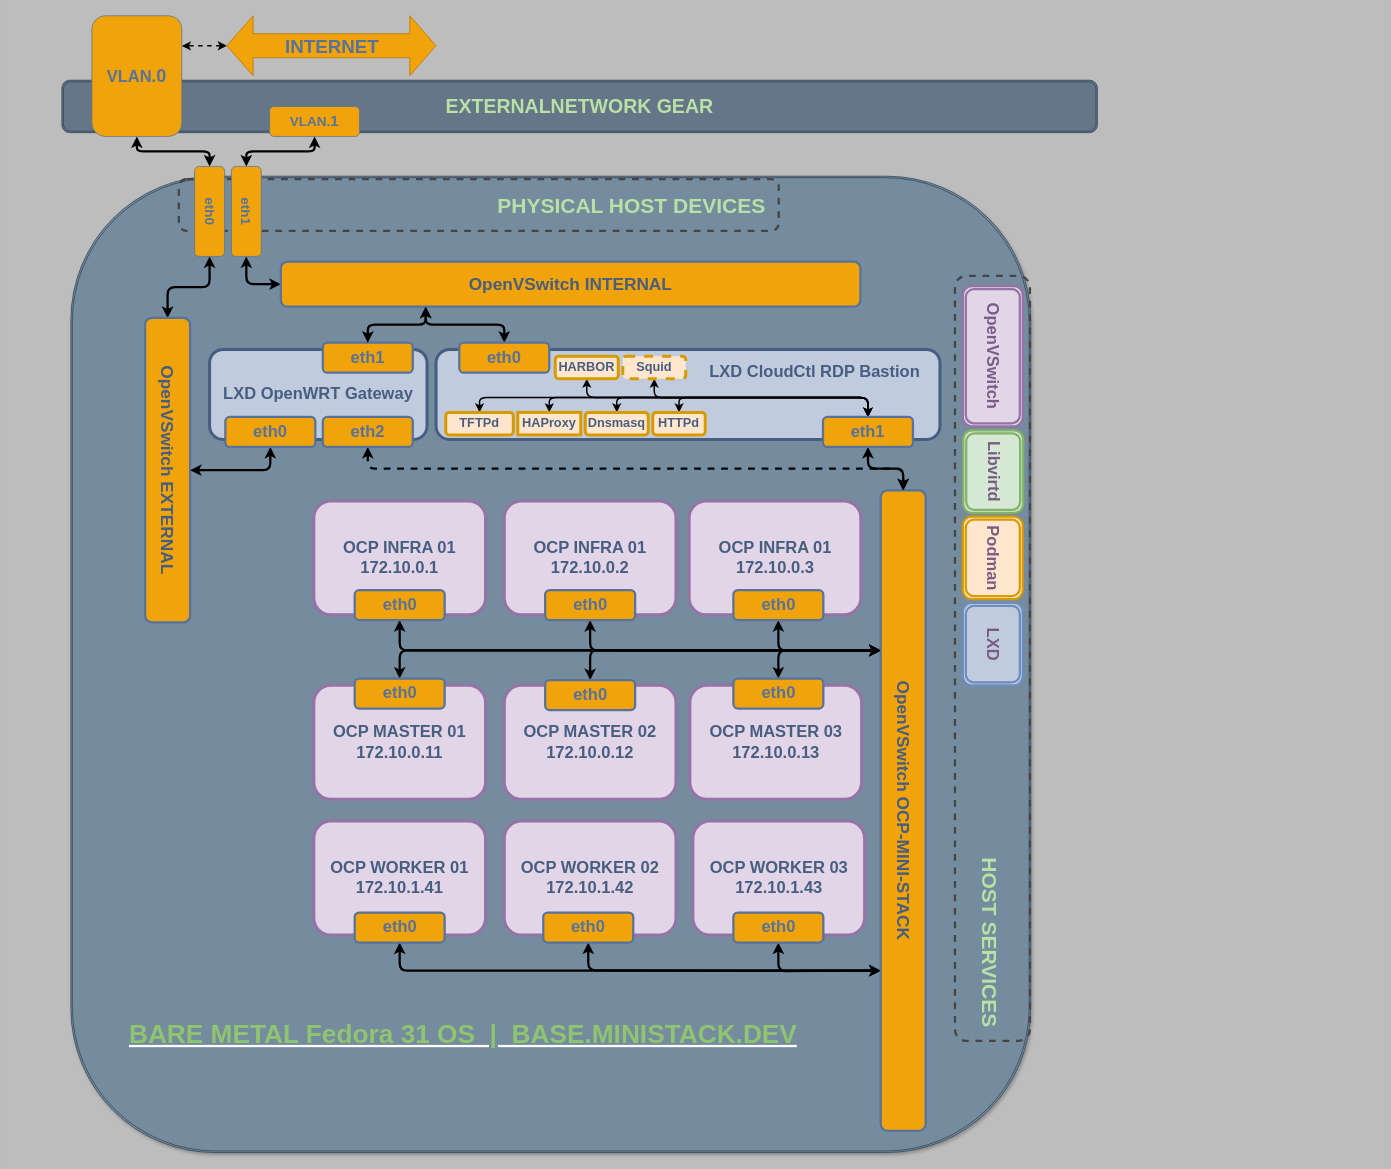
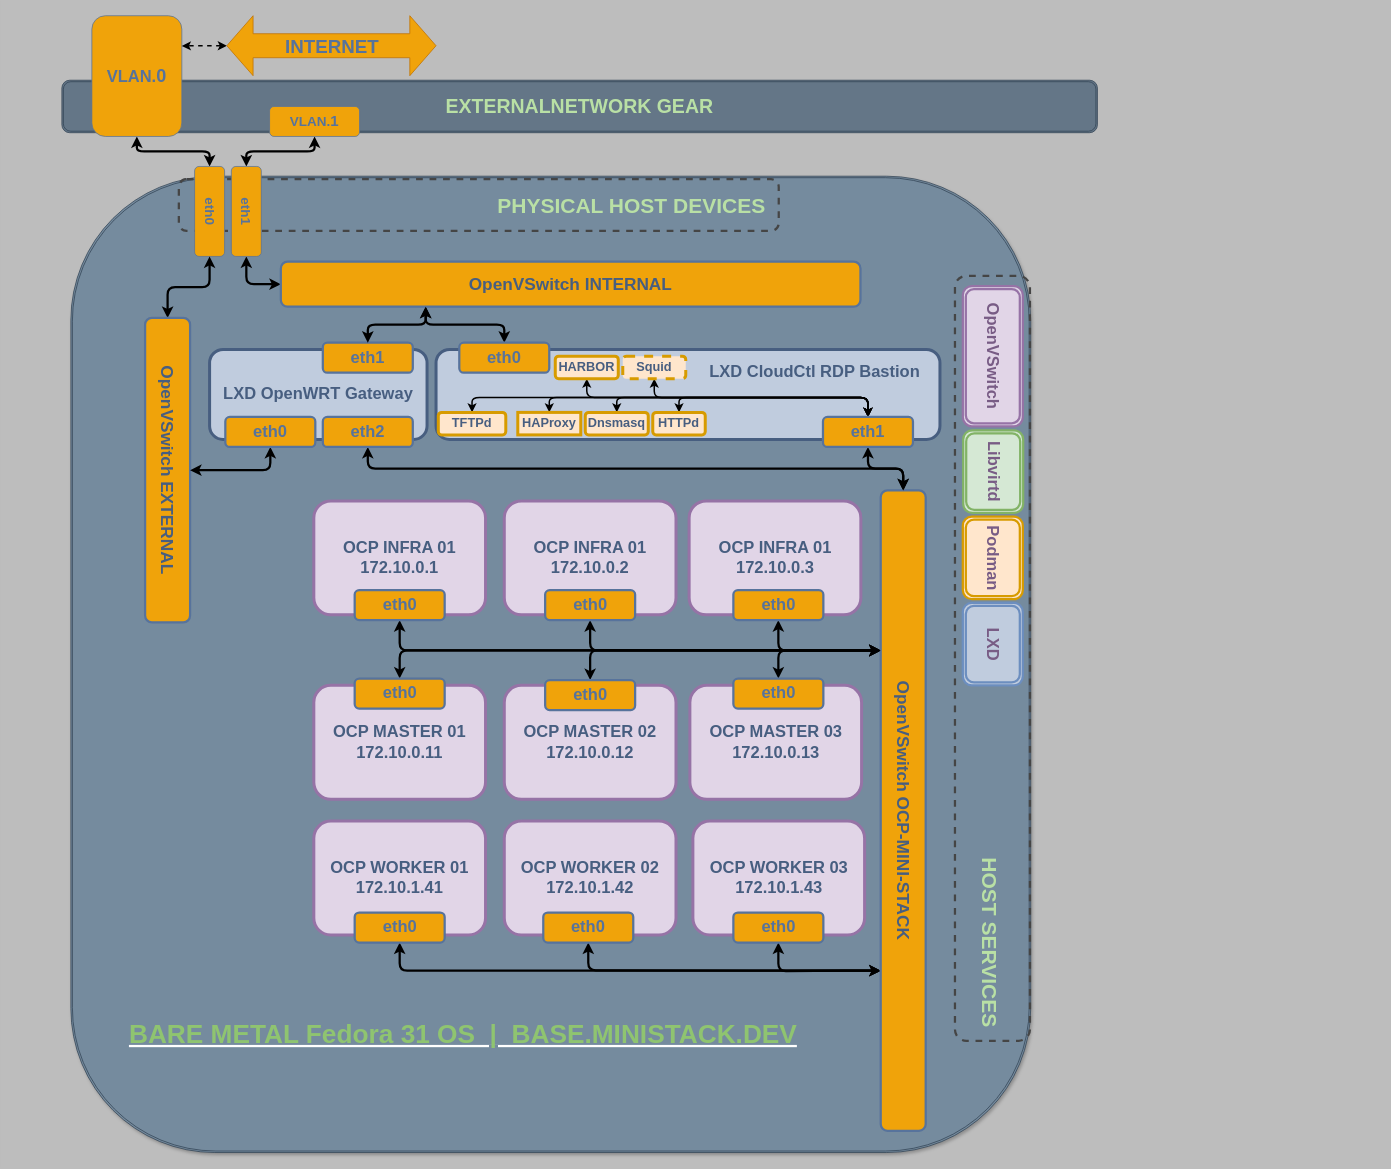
(480, 423) -> (472, 423)
(614, 468) -> (614, 468)
